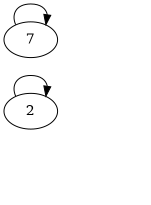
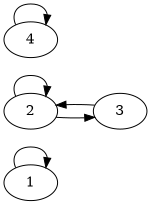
(31, 40) -> (31, 40)
none -> (120, 111)
none -> (31, 183)
